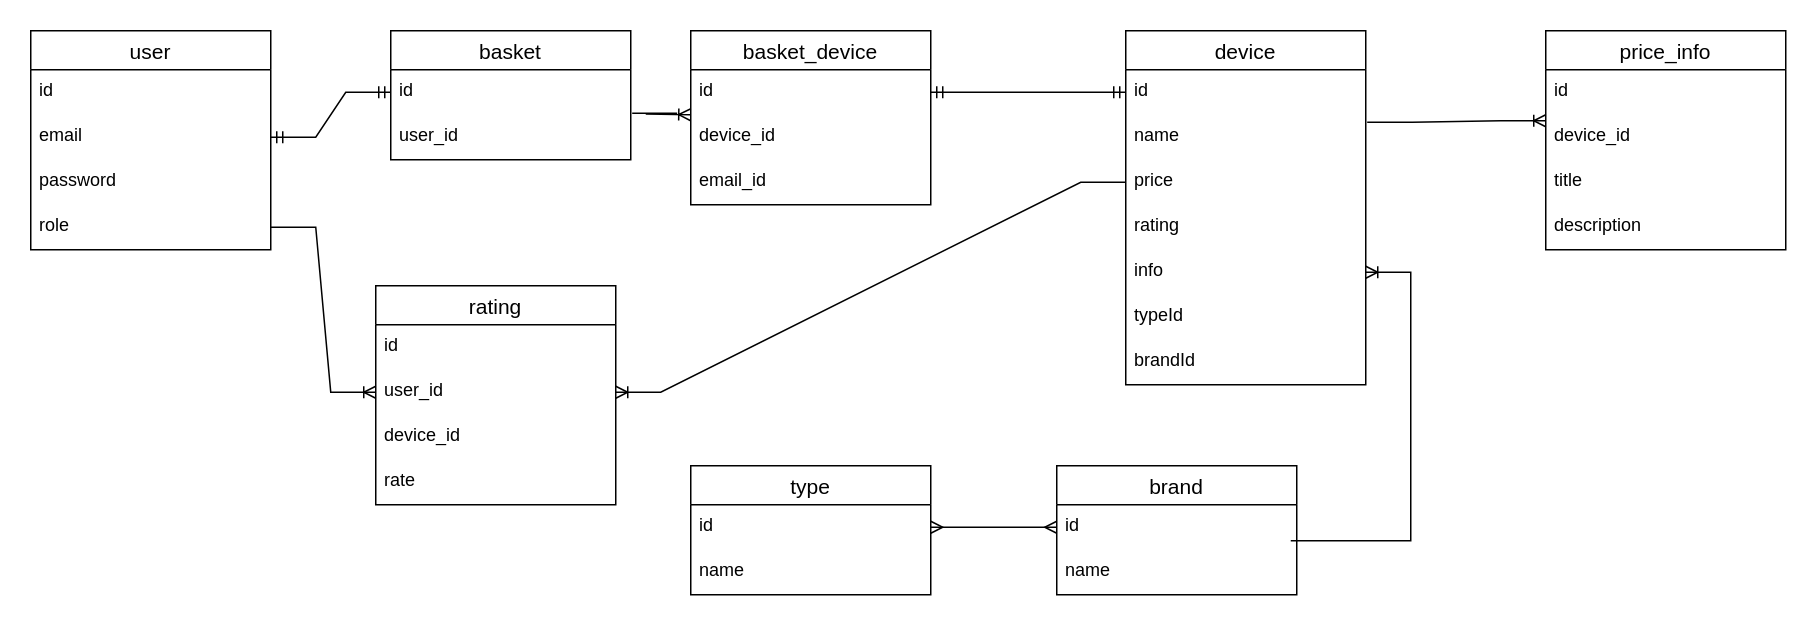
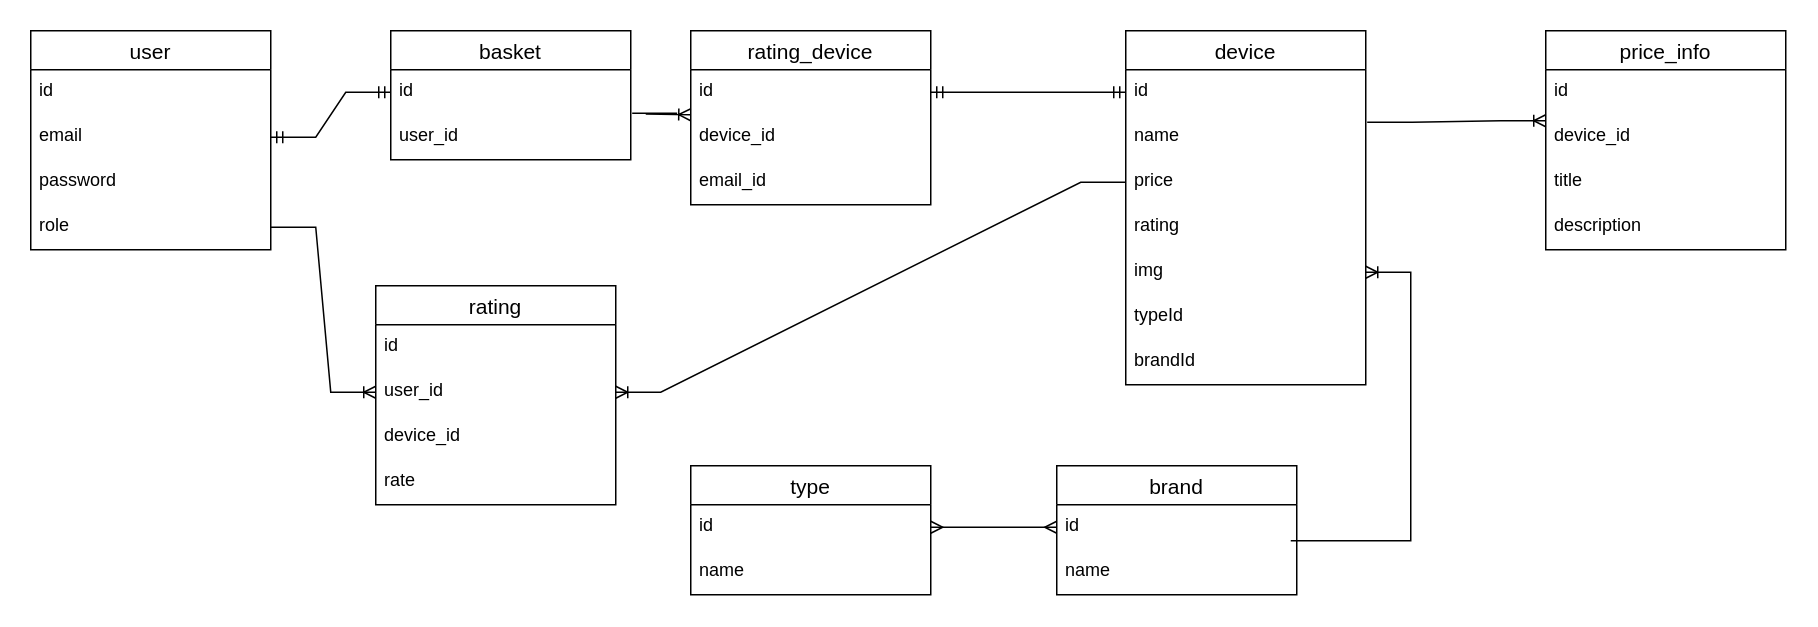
(810, 52) -> (810, 52)
(1152, 270) -> (1147, 270)
